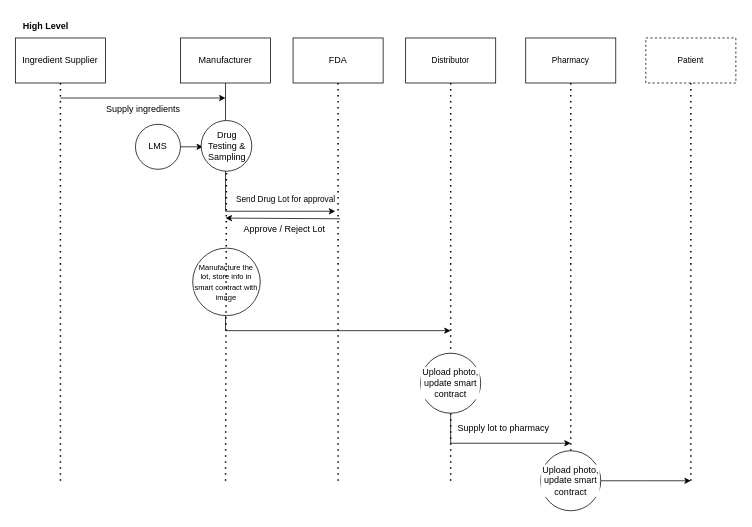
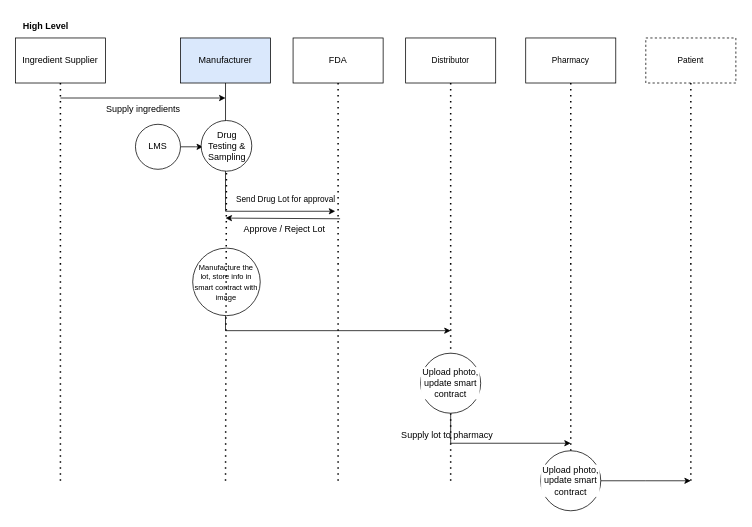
(225, 60) -> (225, 60)
(503, 428) -> (447, 435)
